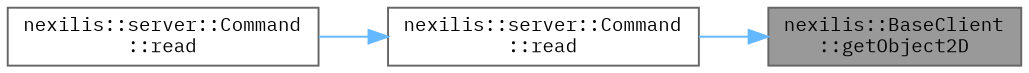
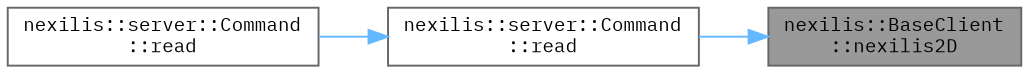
(895, 37) -> (895, 37)
